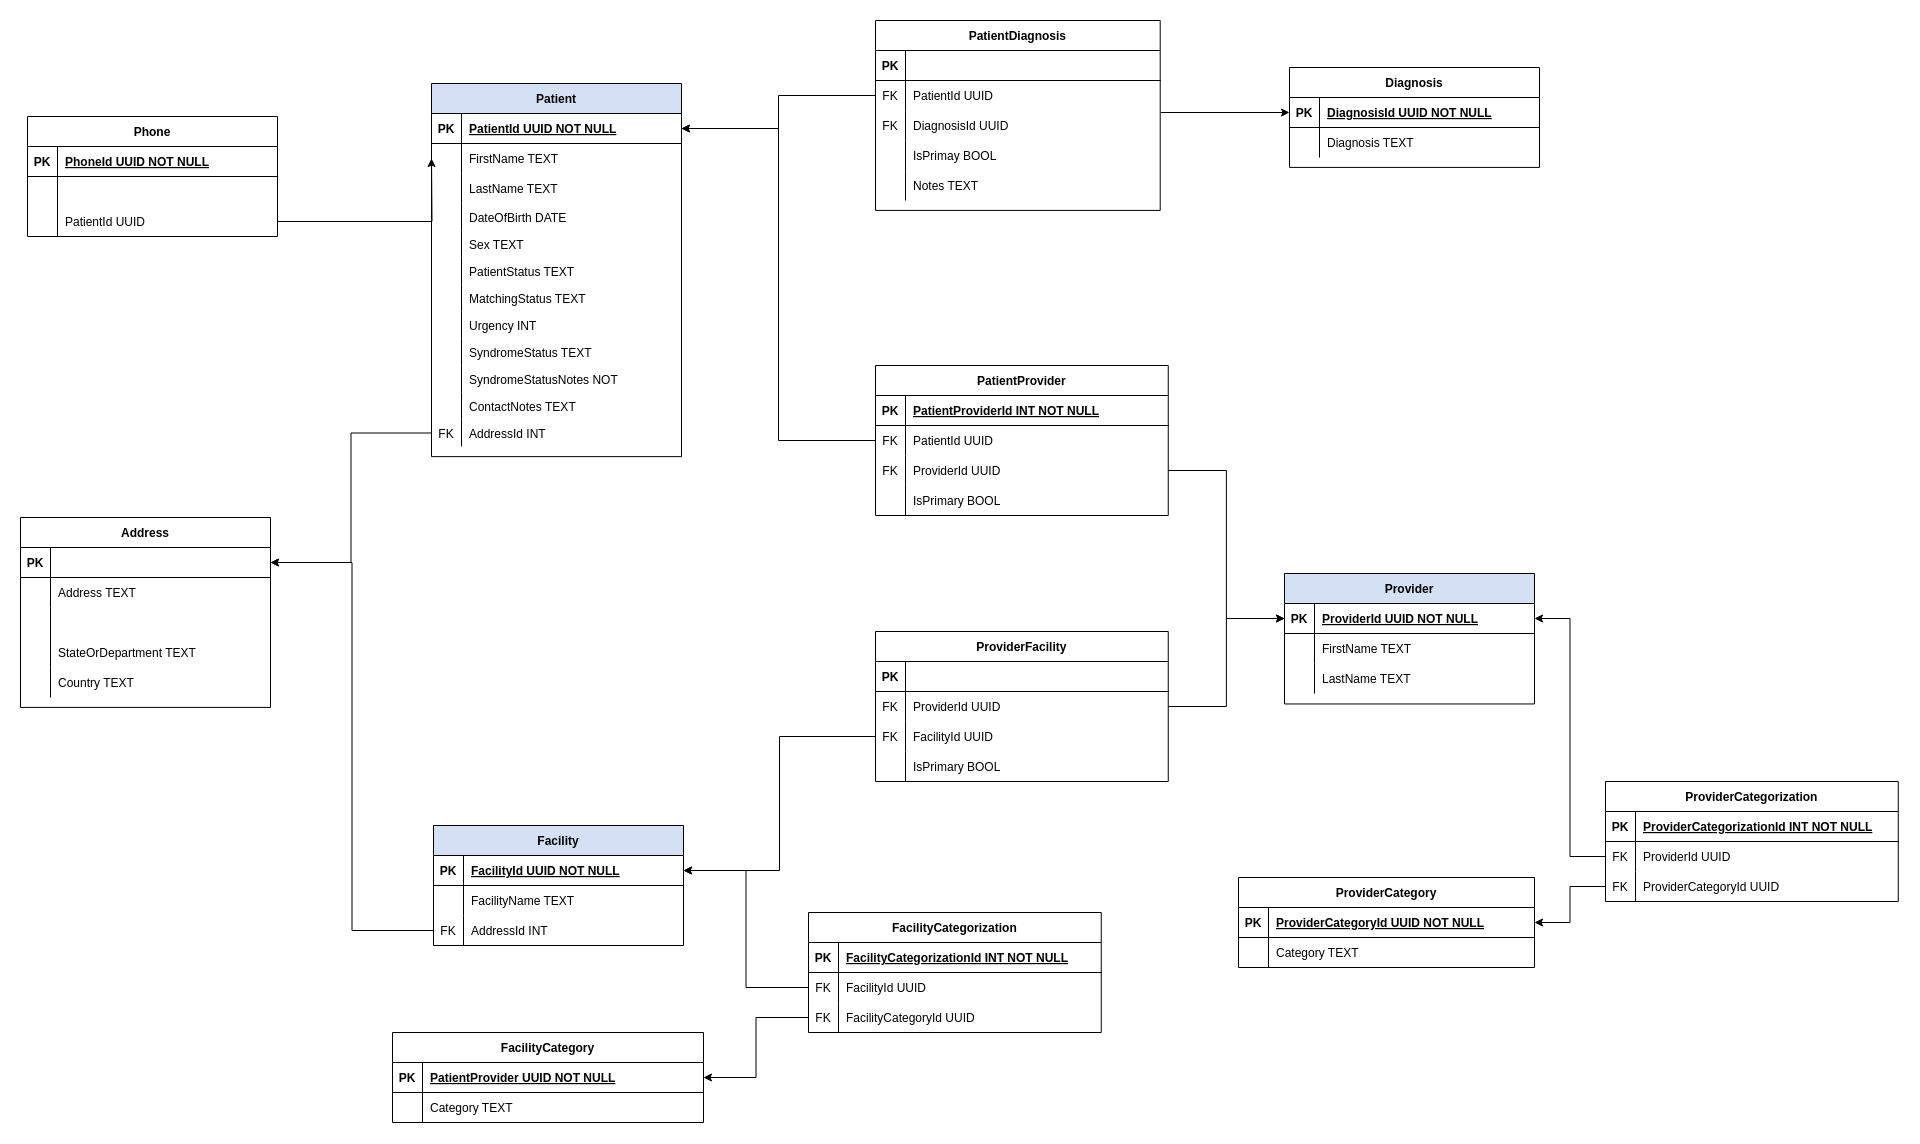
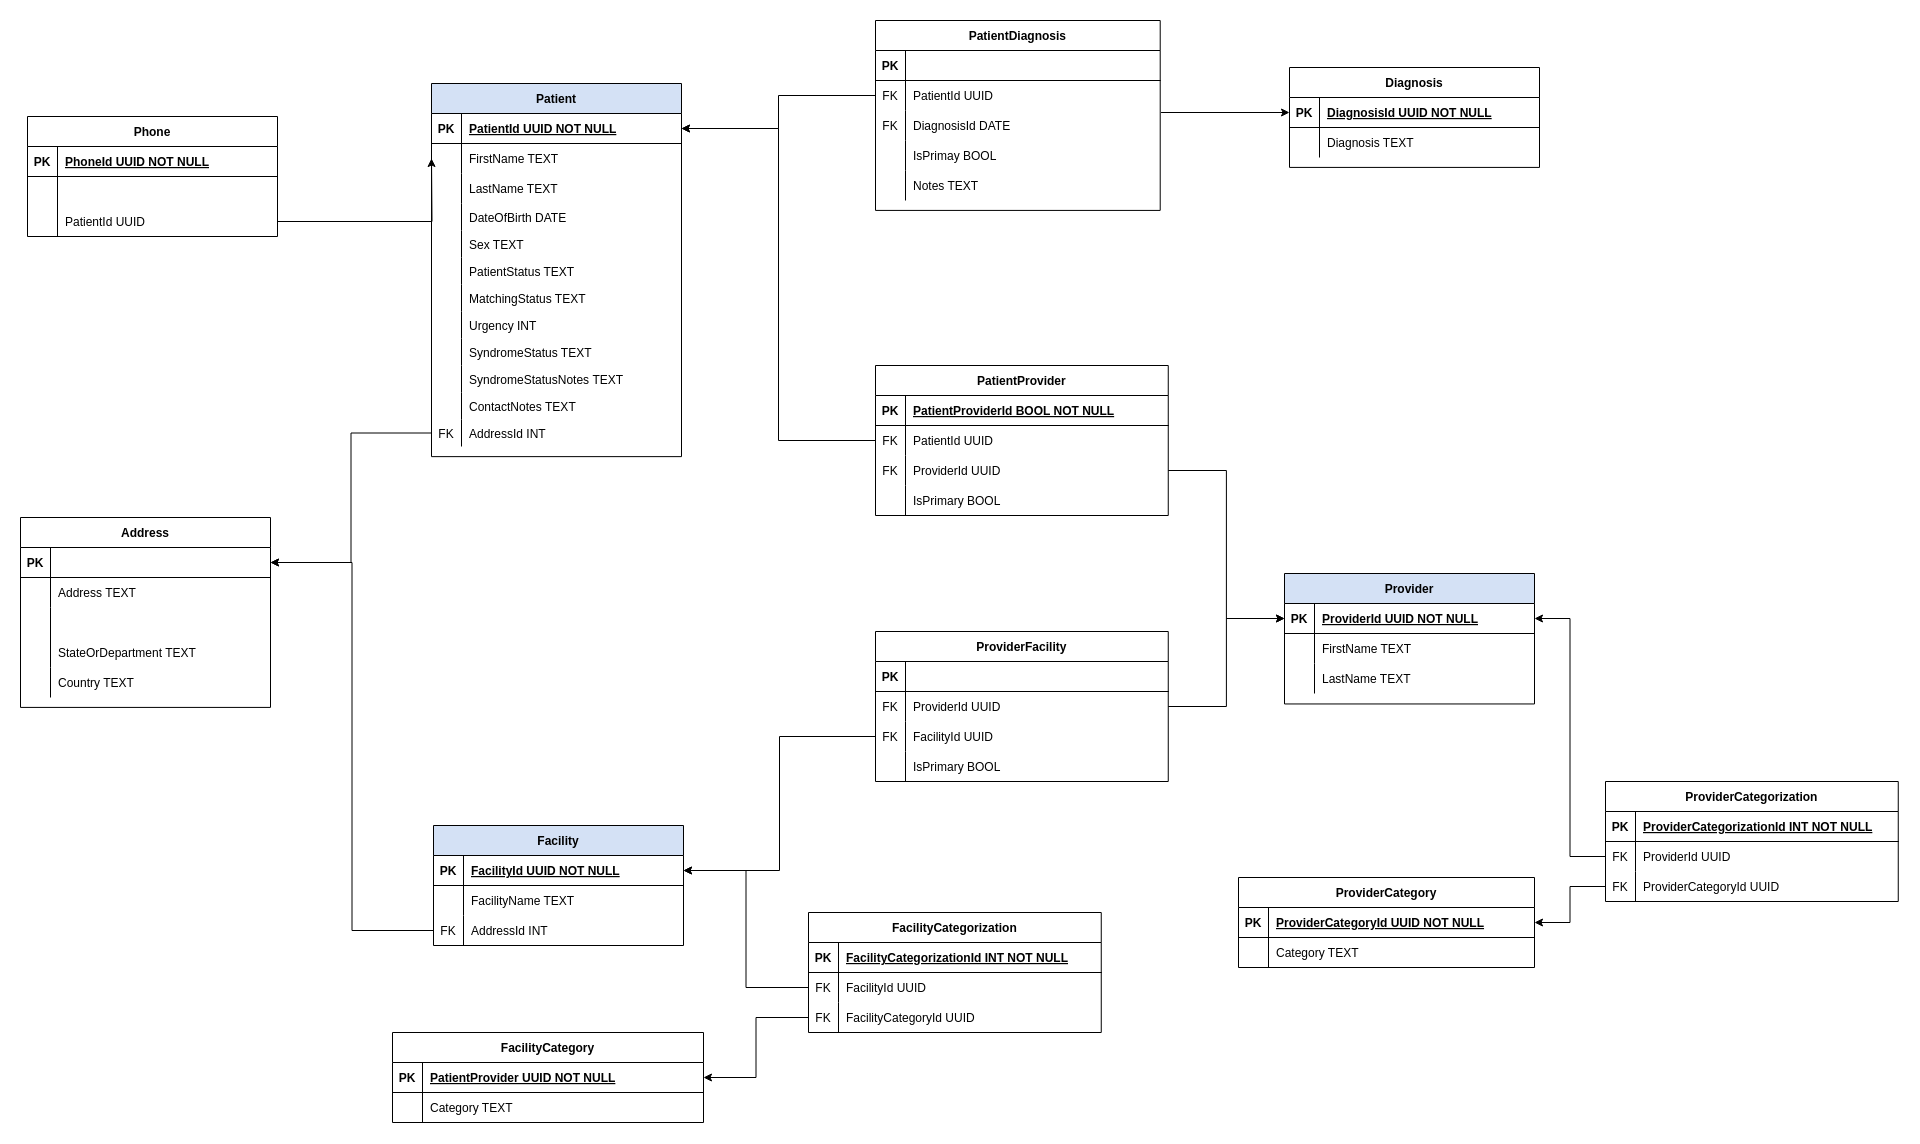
(962, 126) -> (962, 126)
(546, 380) -> (550, 380)
(1006, 411) -> (1009, 411)
